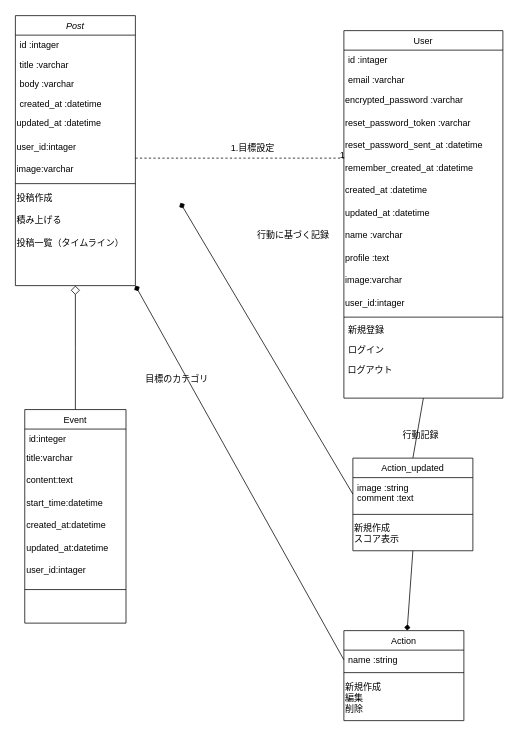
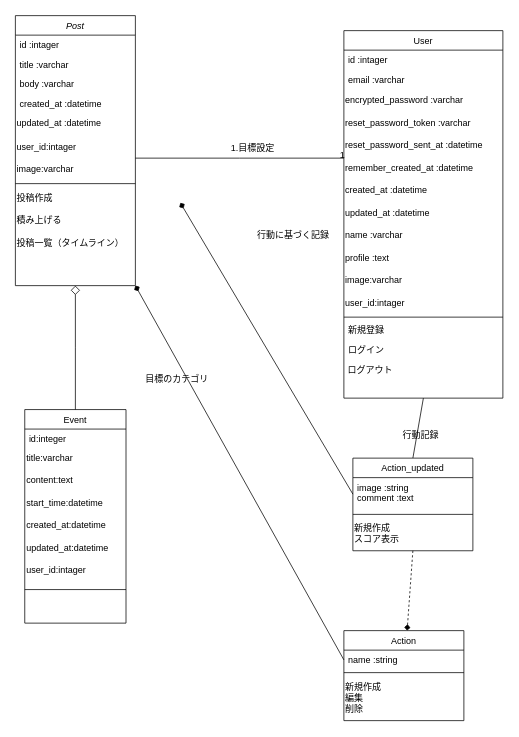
(239, 158) -> (239, 158)
(410, 587) -> (410, 587)
